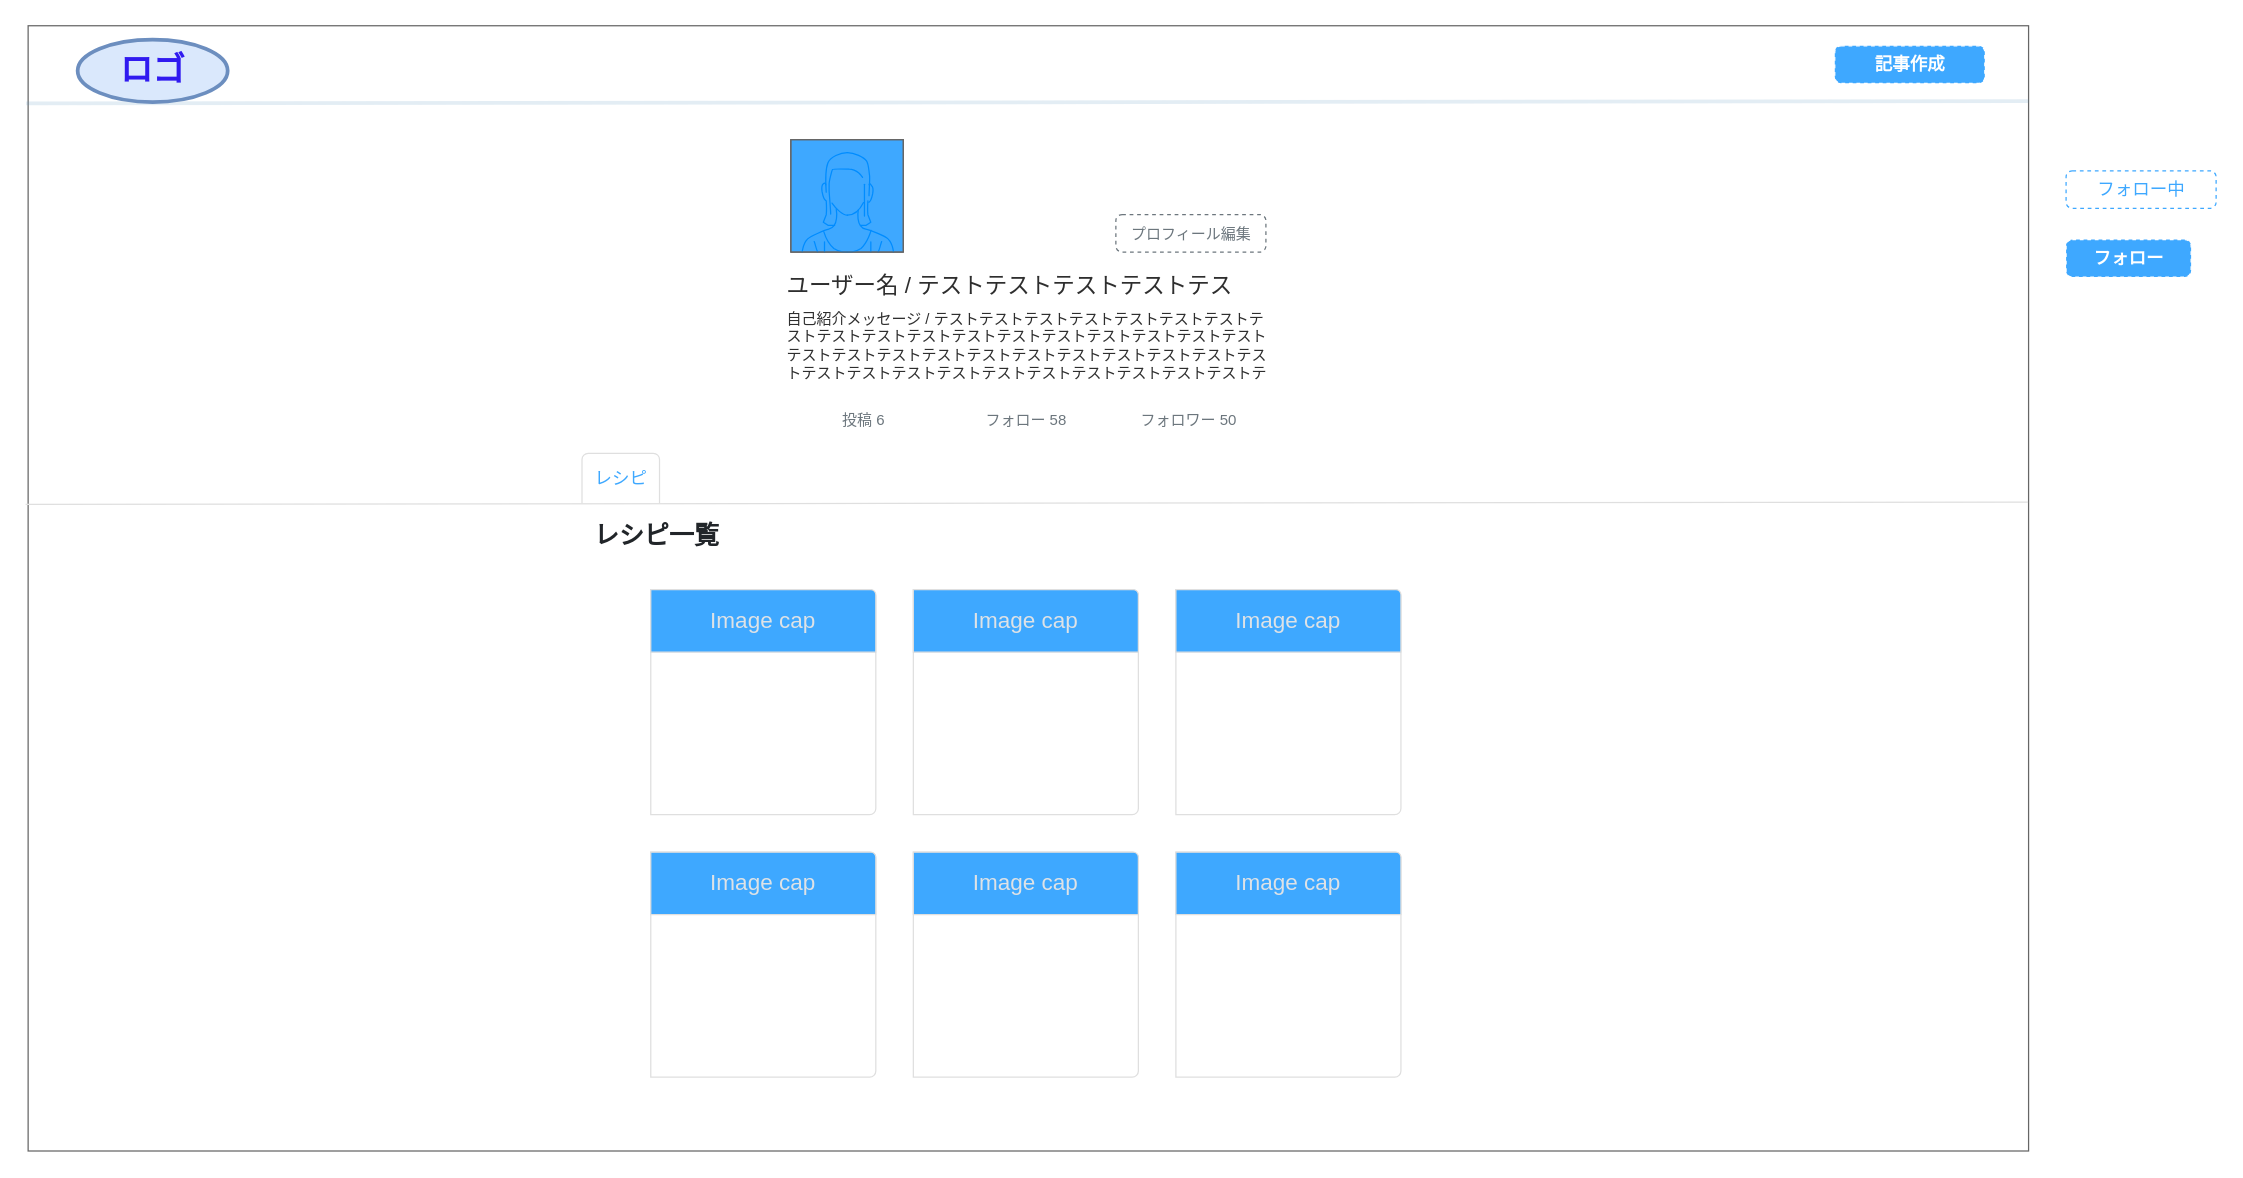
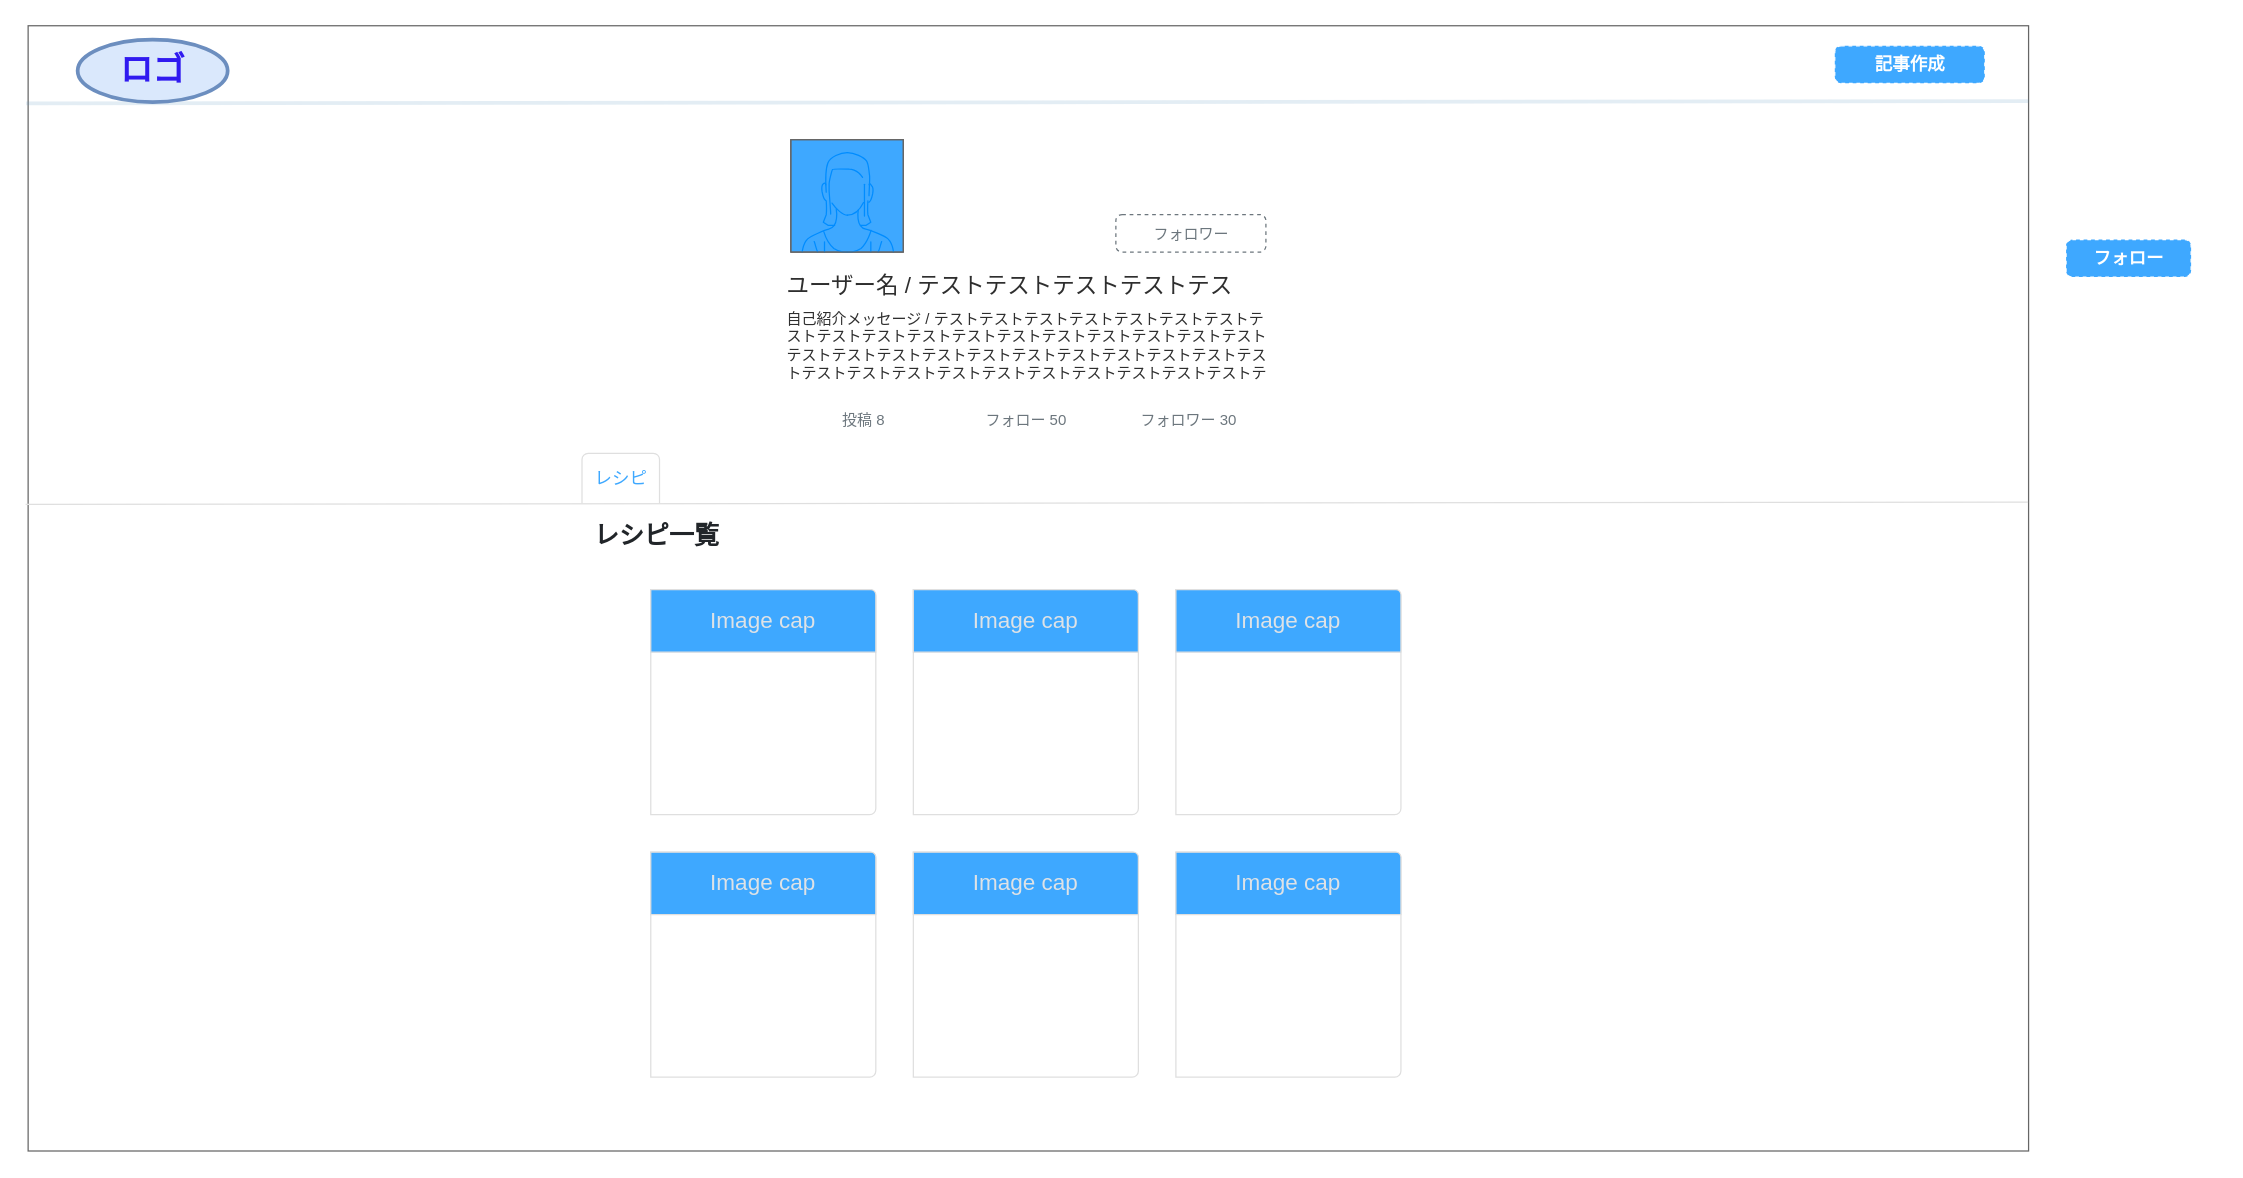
(2141, 189) -> none
(1191, 233) -> (1191, 233)
(864, 421) -> (864, 421)
(1026, 421) -> (1026, 421)
(1189, 421) -> (1189, 421)
